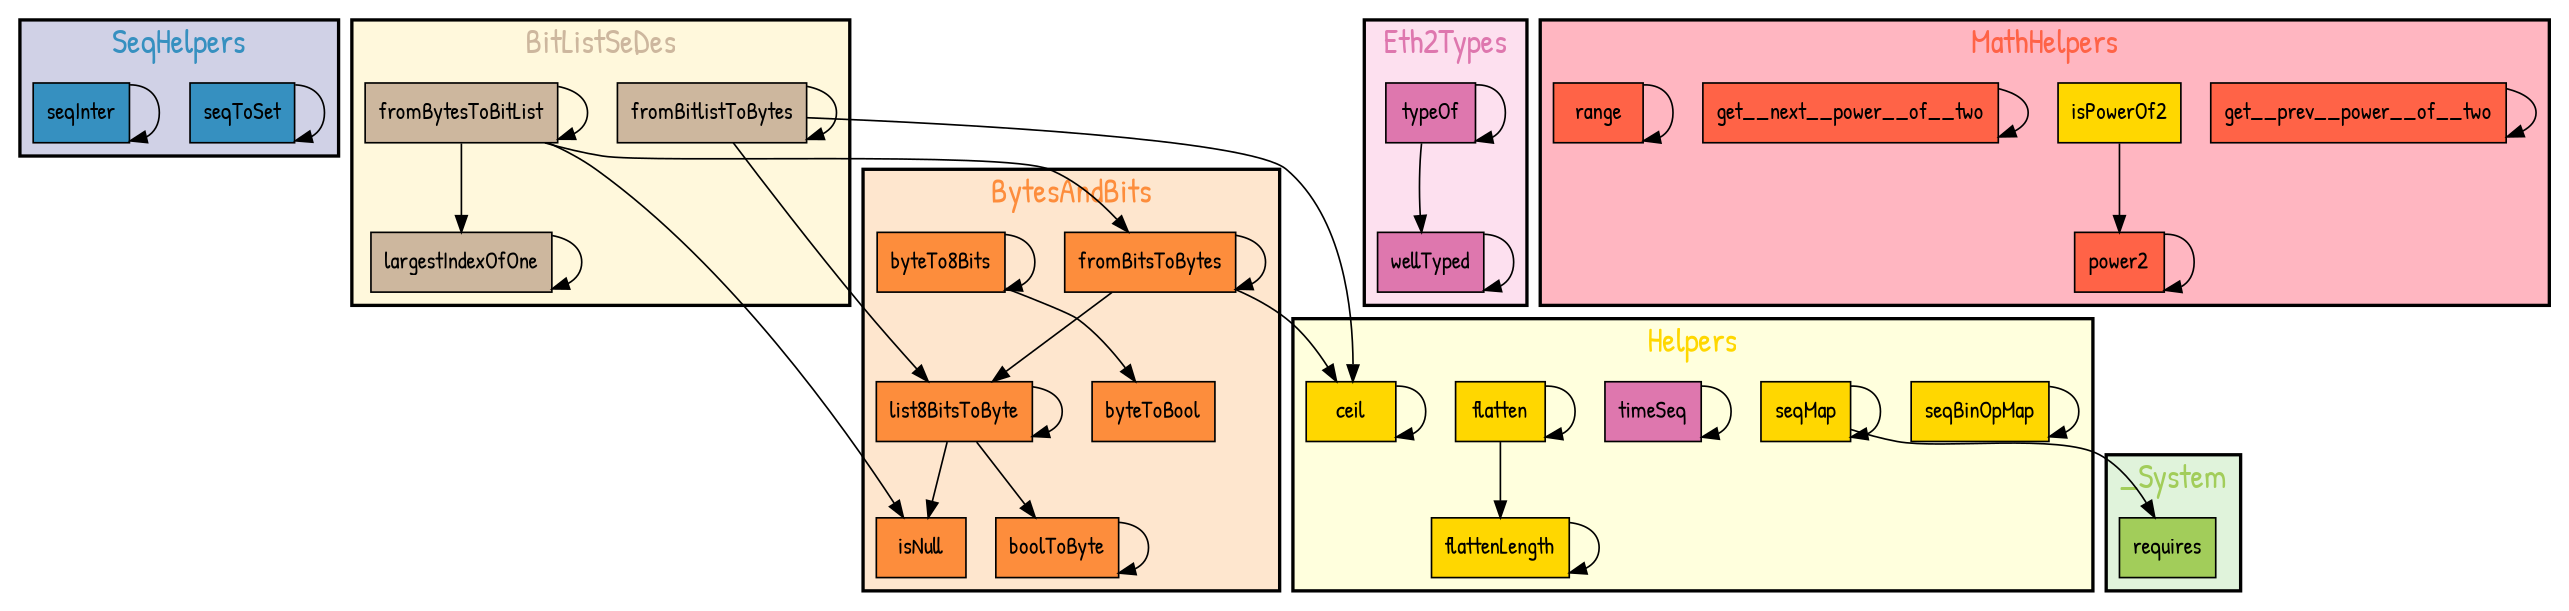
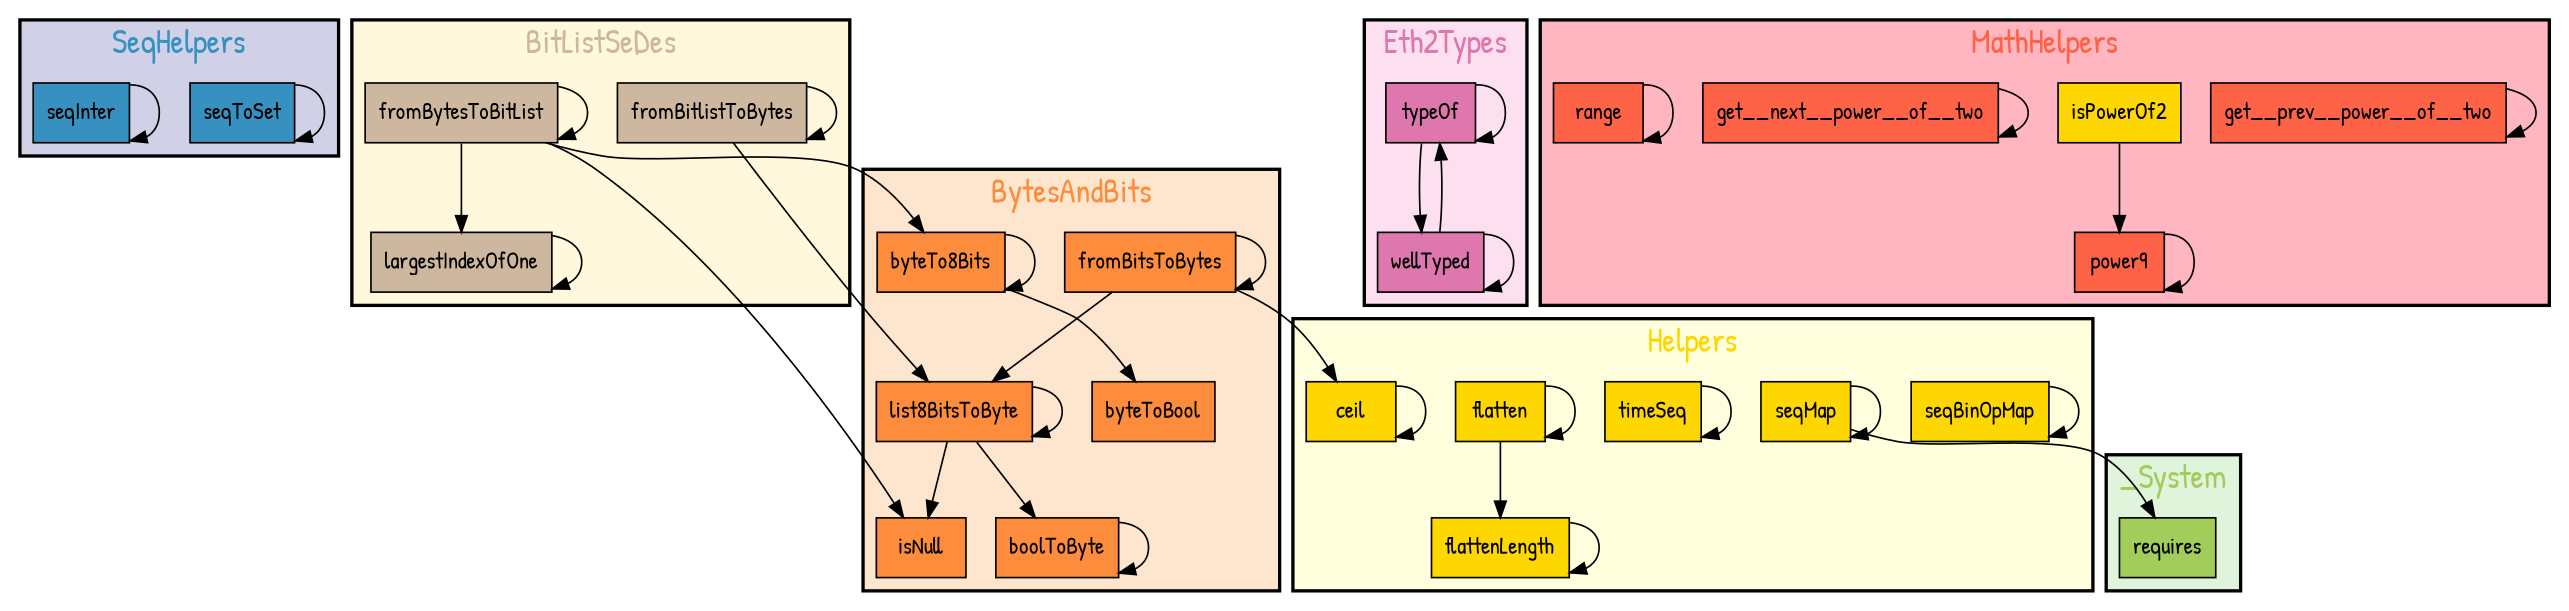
(1154, 141) -> none
(839, 159) -> (729, 157)
none -> (1442, 196)
(2119, 262) -> (2119, 262)
(1653, 412) -> (1653, 412)
